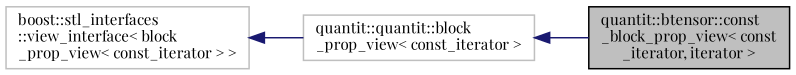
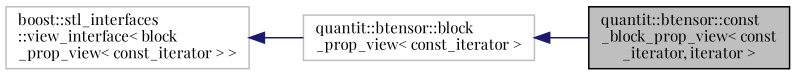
(419, 38) -> (419, 38)
